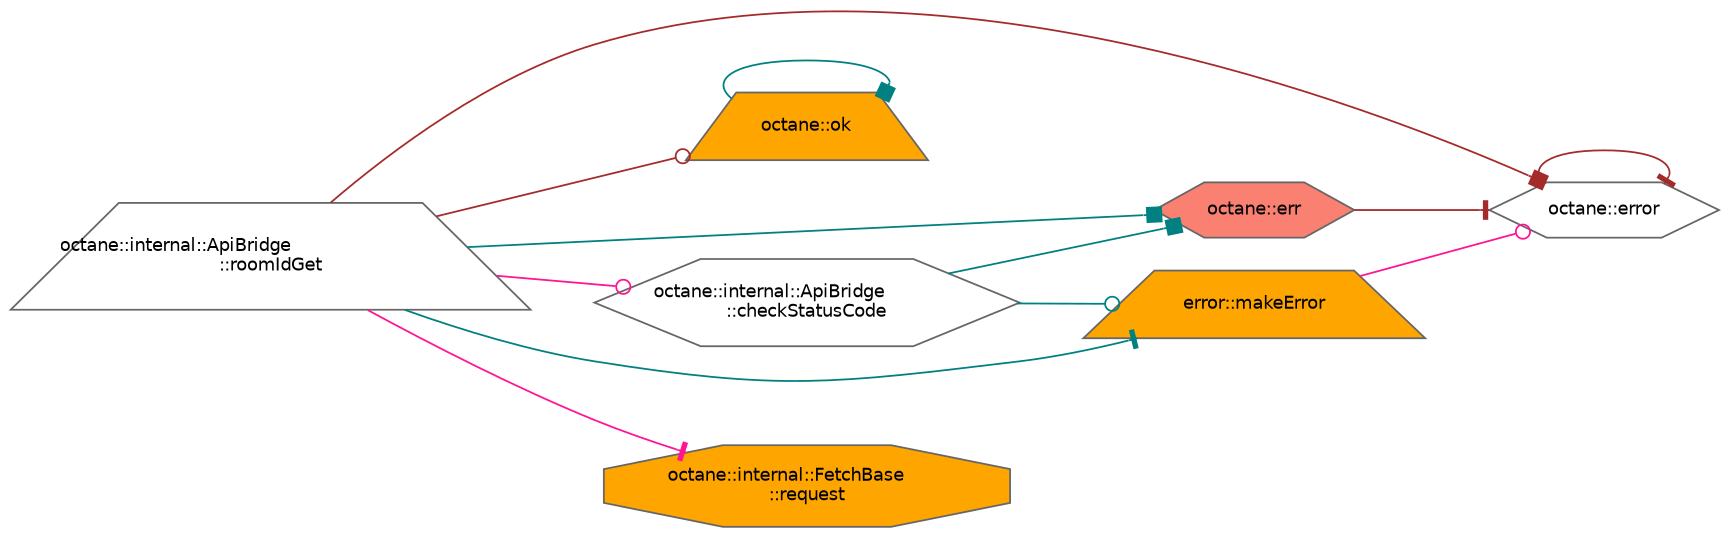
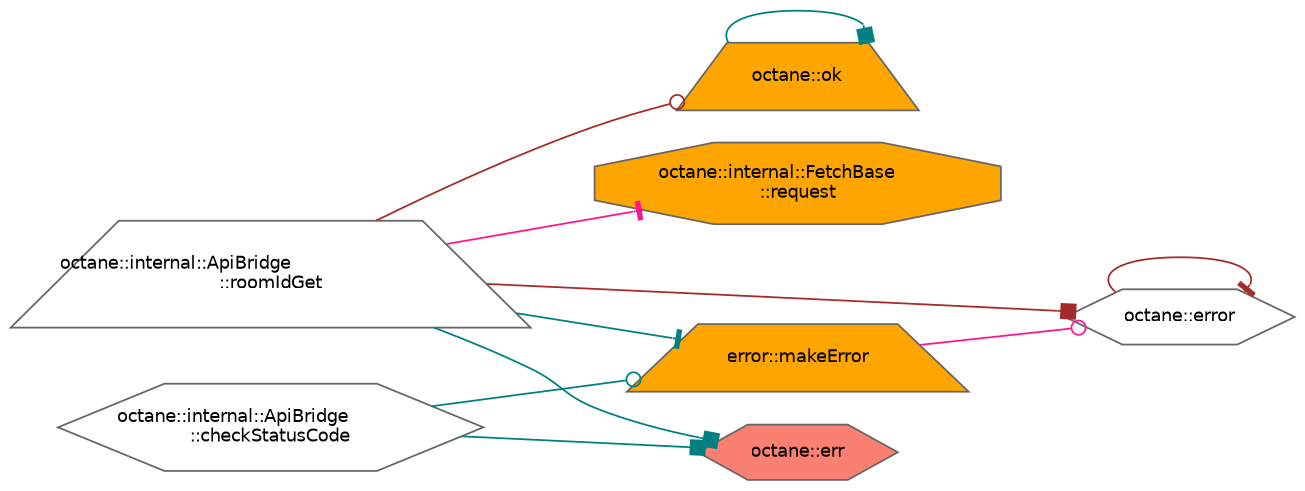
(1417, 210) -> none
(556, 281) -> none
